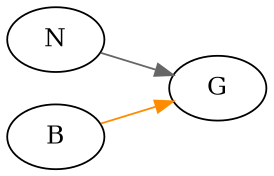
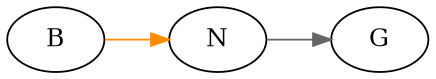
(128, 115) -> (128, 40)
